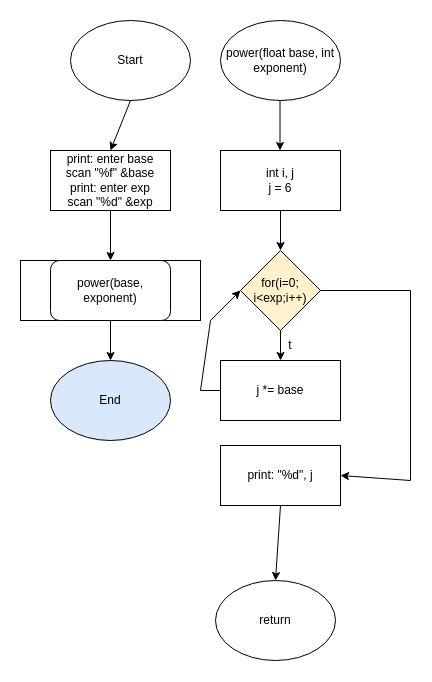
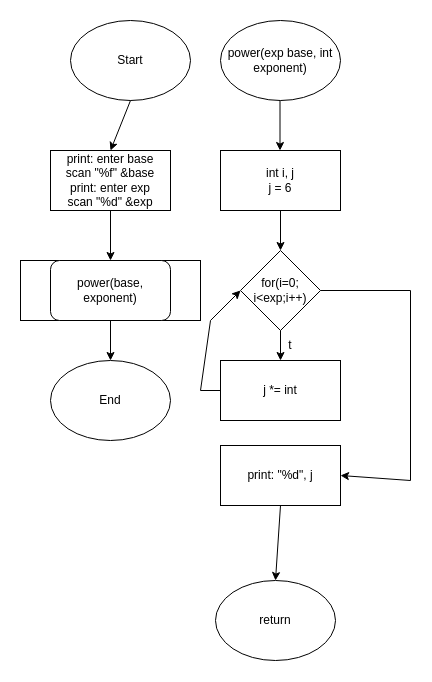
(281, 61) -> (281, 61)
(281, 291) -> (281, 291)
(281, 391) -> (281, 391)
(111, 401) -> (111, 401)
